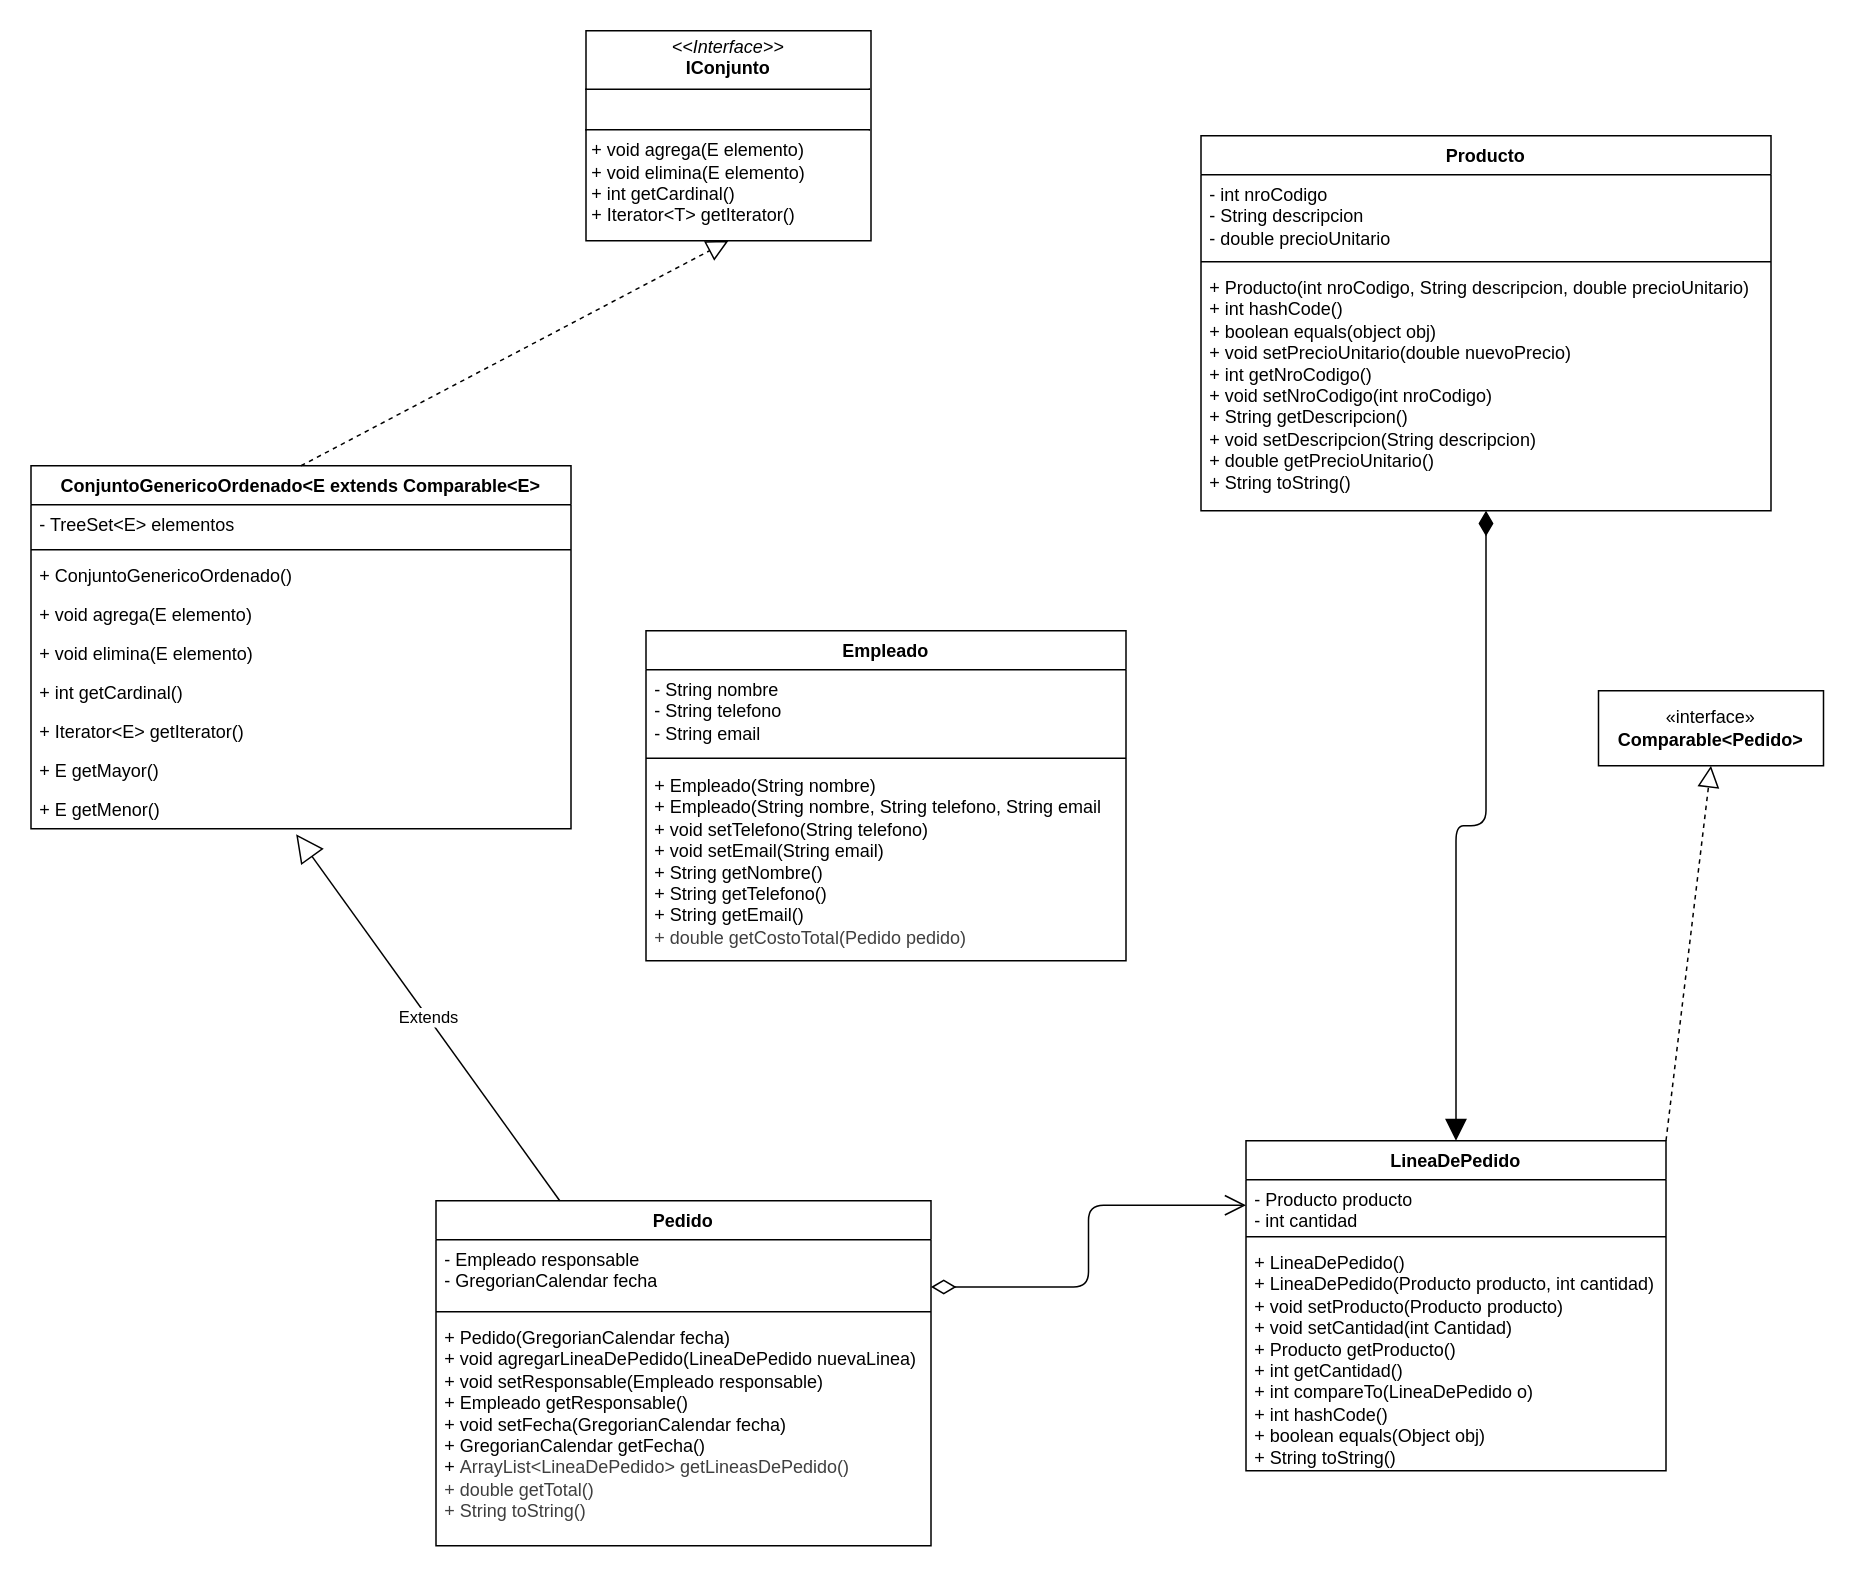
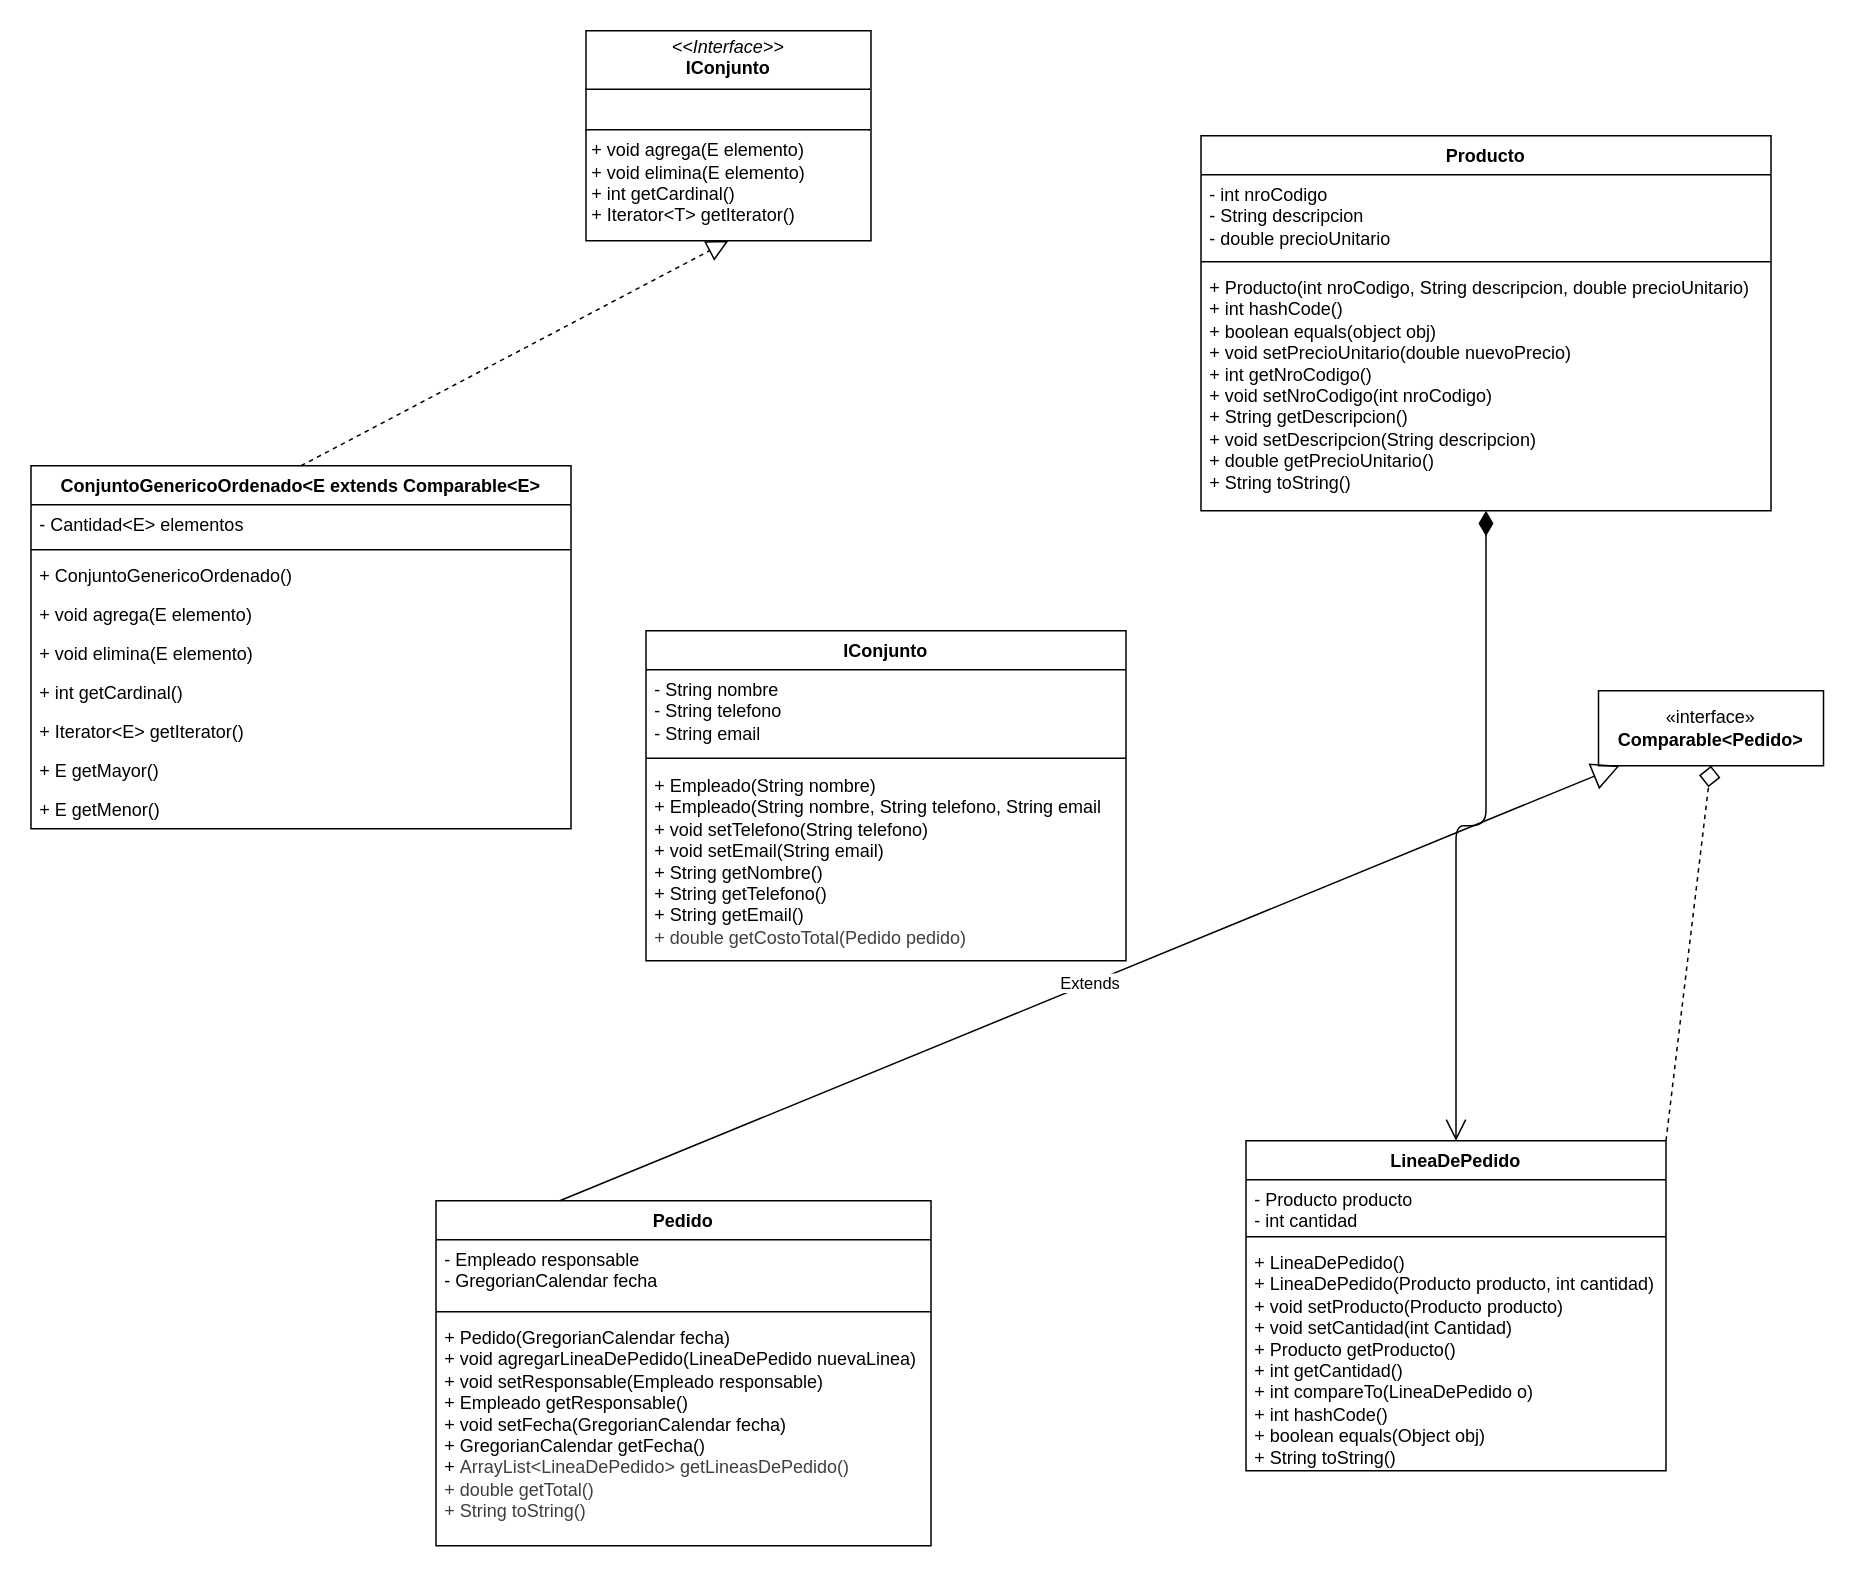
(144, 526) -> (146, 526)
(886, 652) -> (886, 652)
(1708, 788) -> (1708, 788)
(436, 1029) -> (1015, 1014)
(1456, 1118) -> (1456, 1126)
(1088, 1235) -> none
